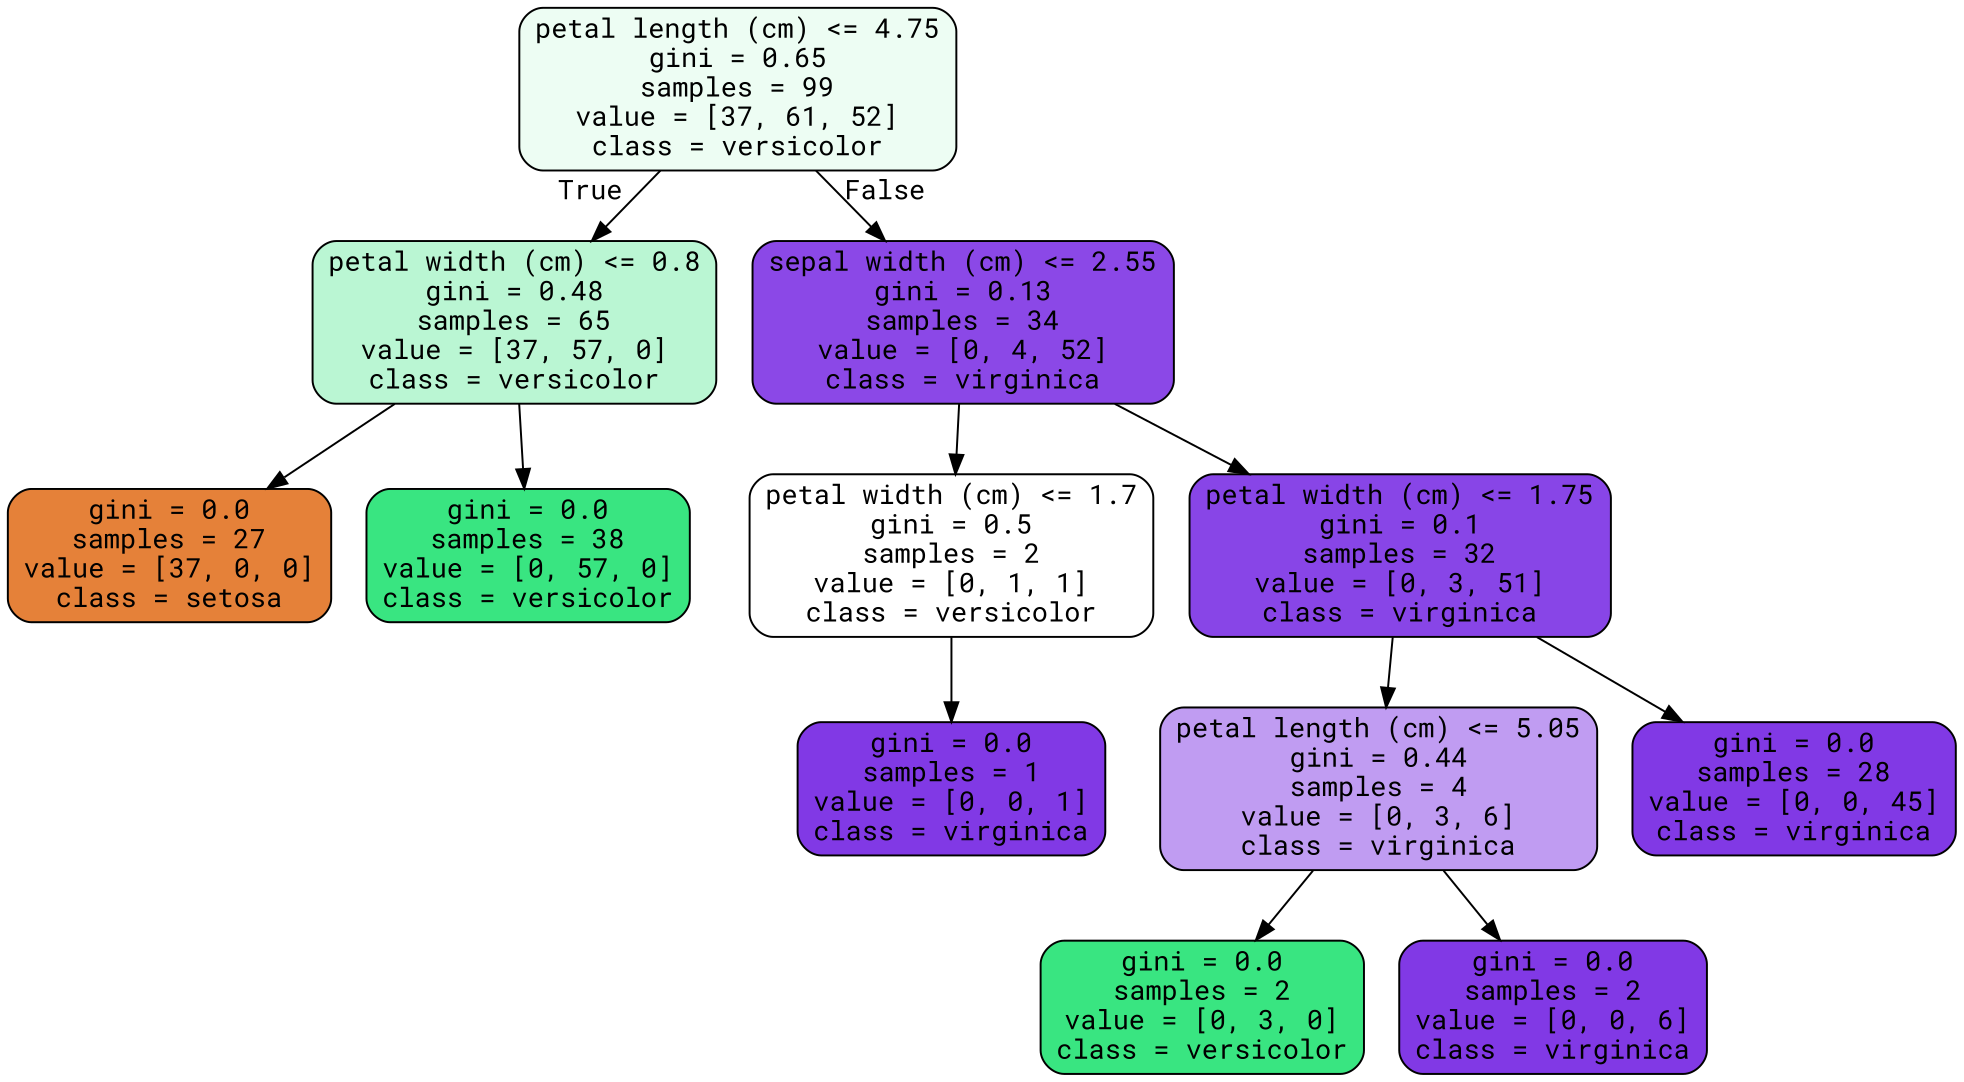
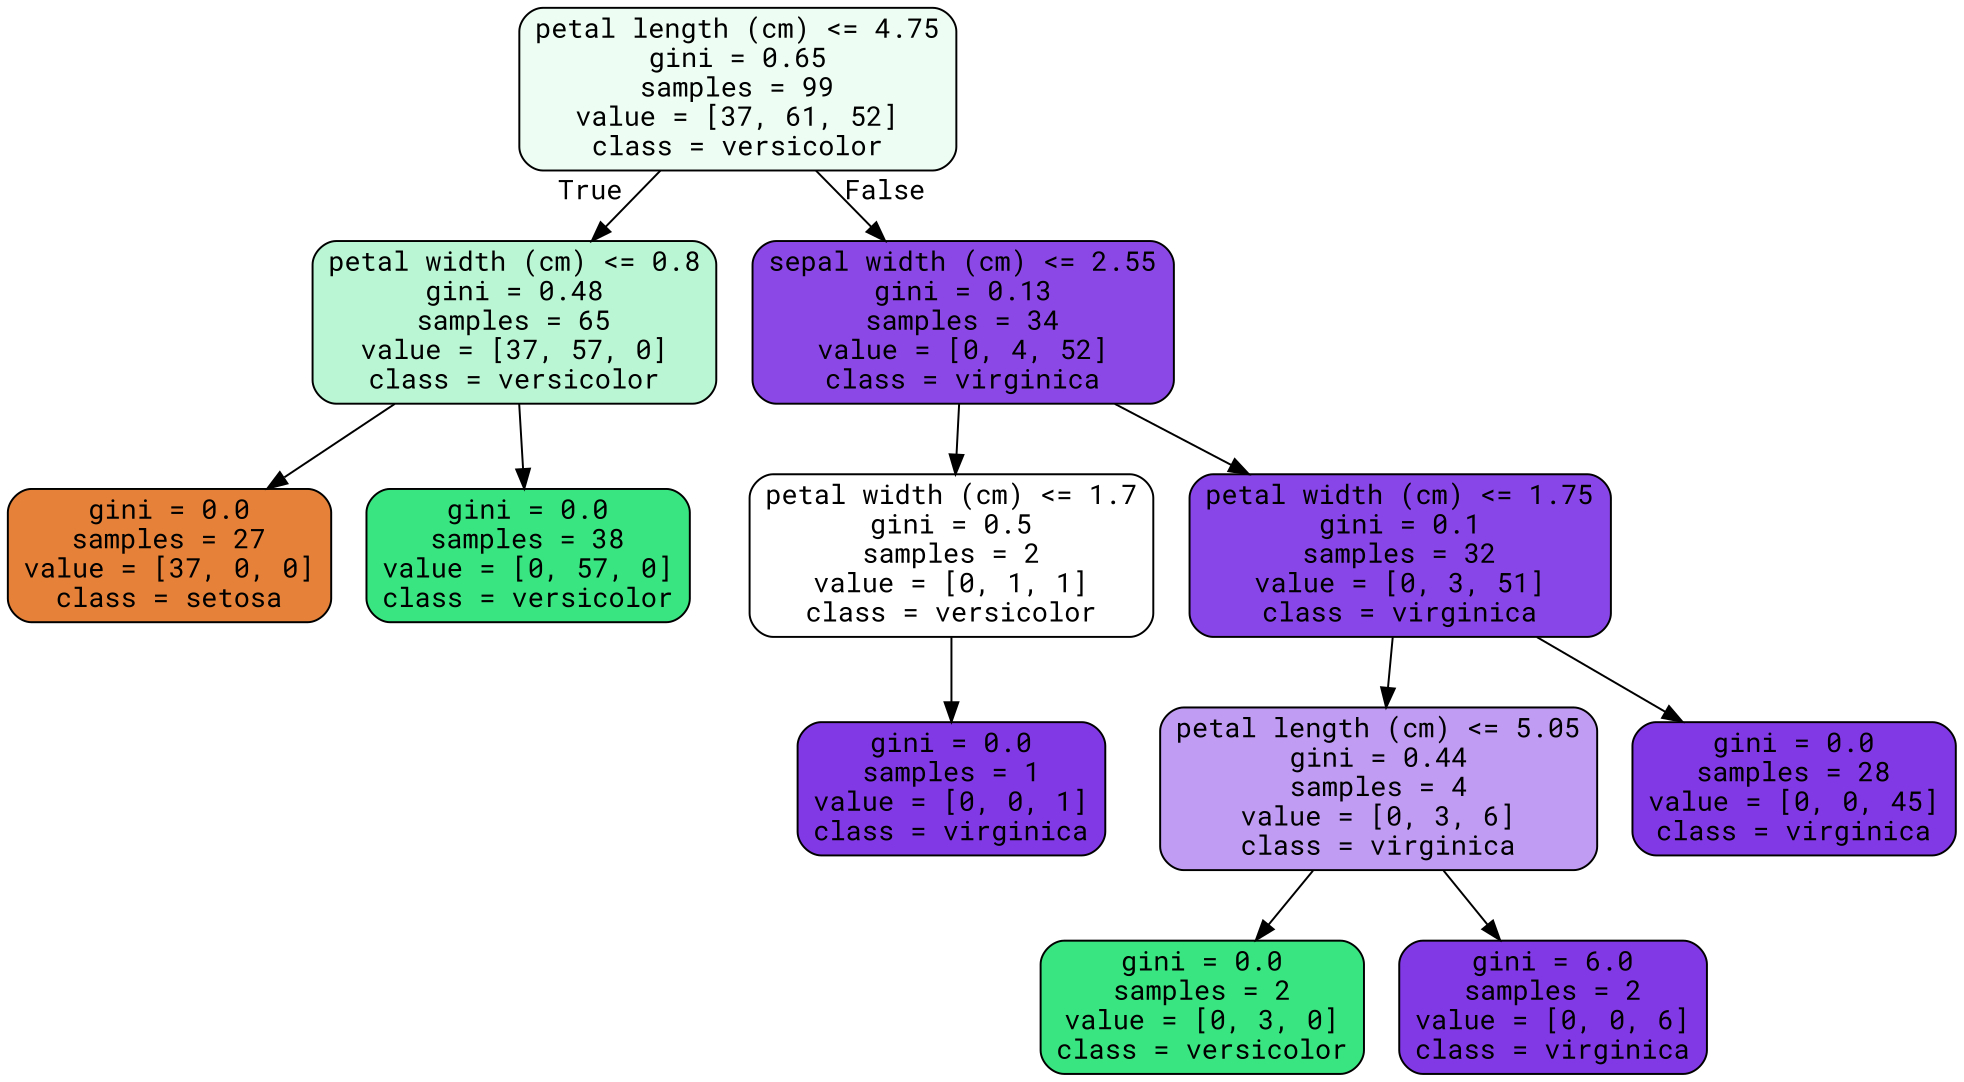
(1553, 1007) -> (1553, 1007)
